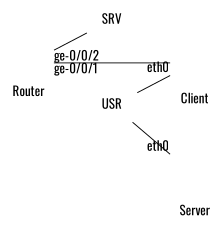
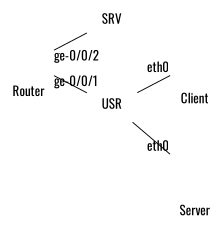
(112, 63) -> (70, 84)
